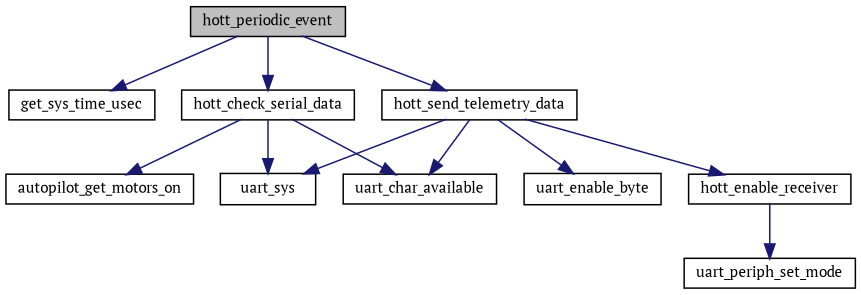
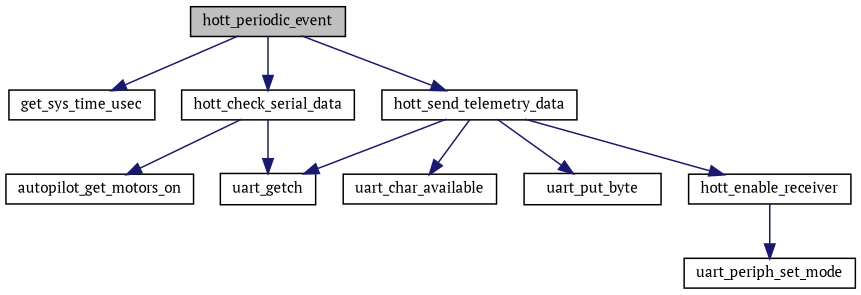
(337, 143) -> none
(268, 189) -> (268, 189)
(593, 189) -> (593, 189)
